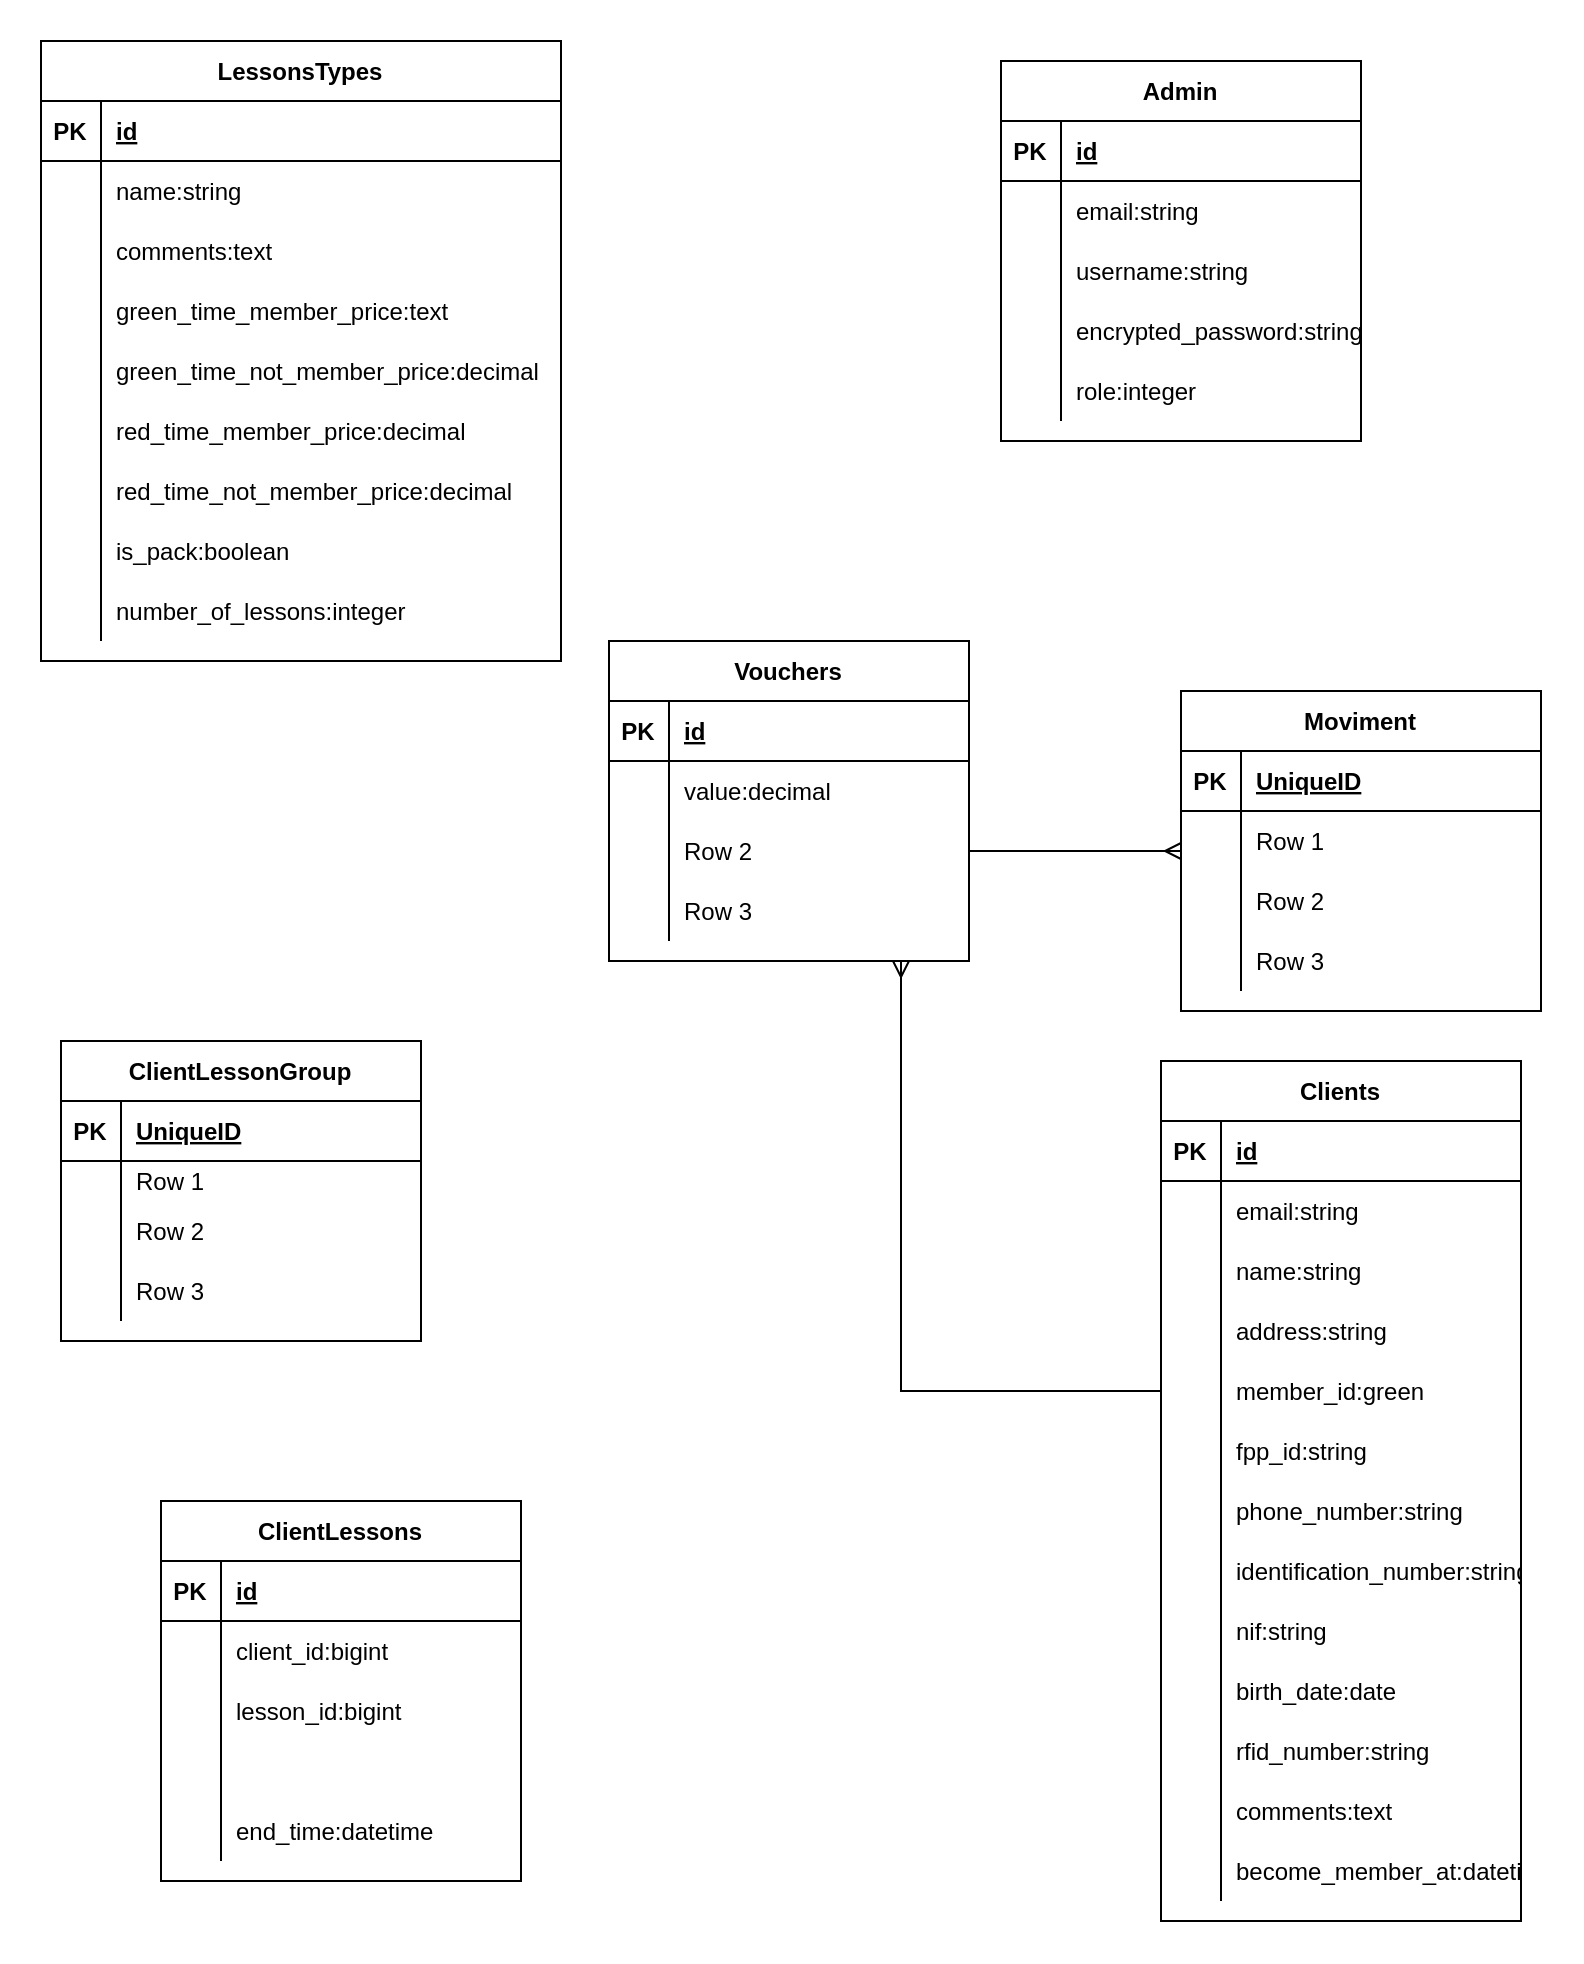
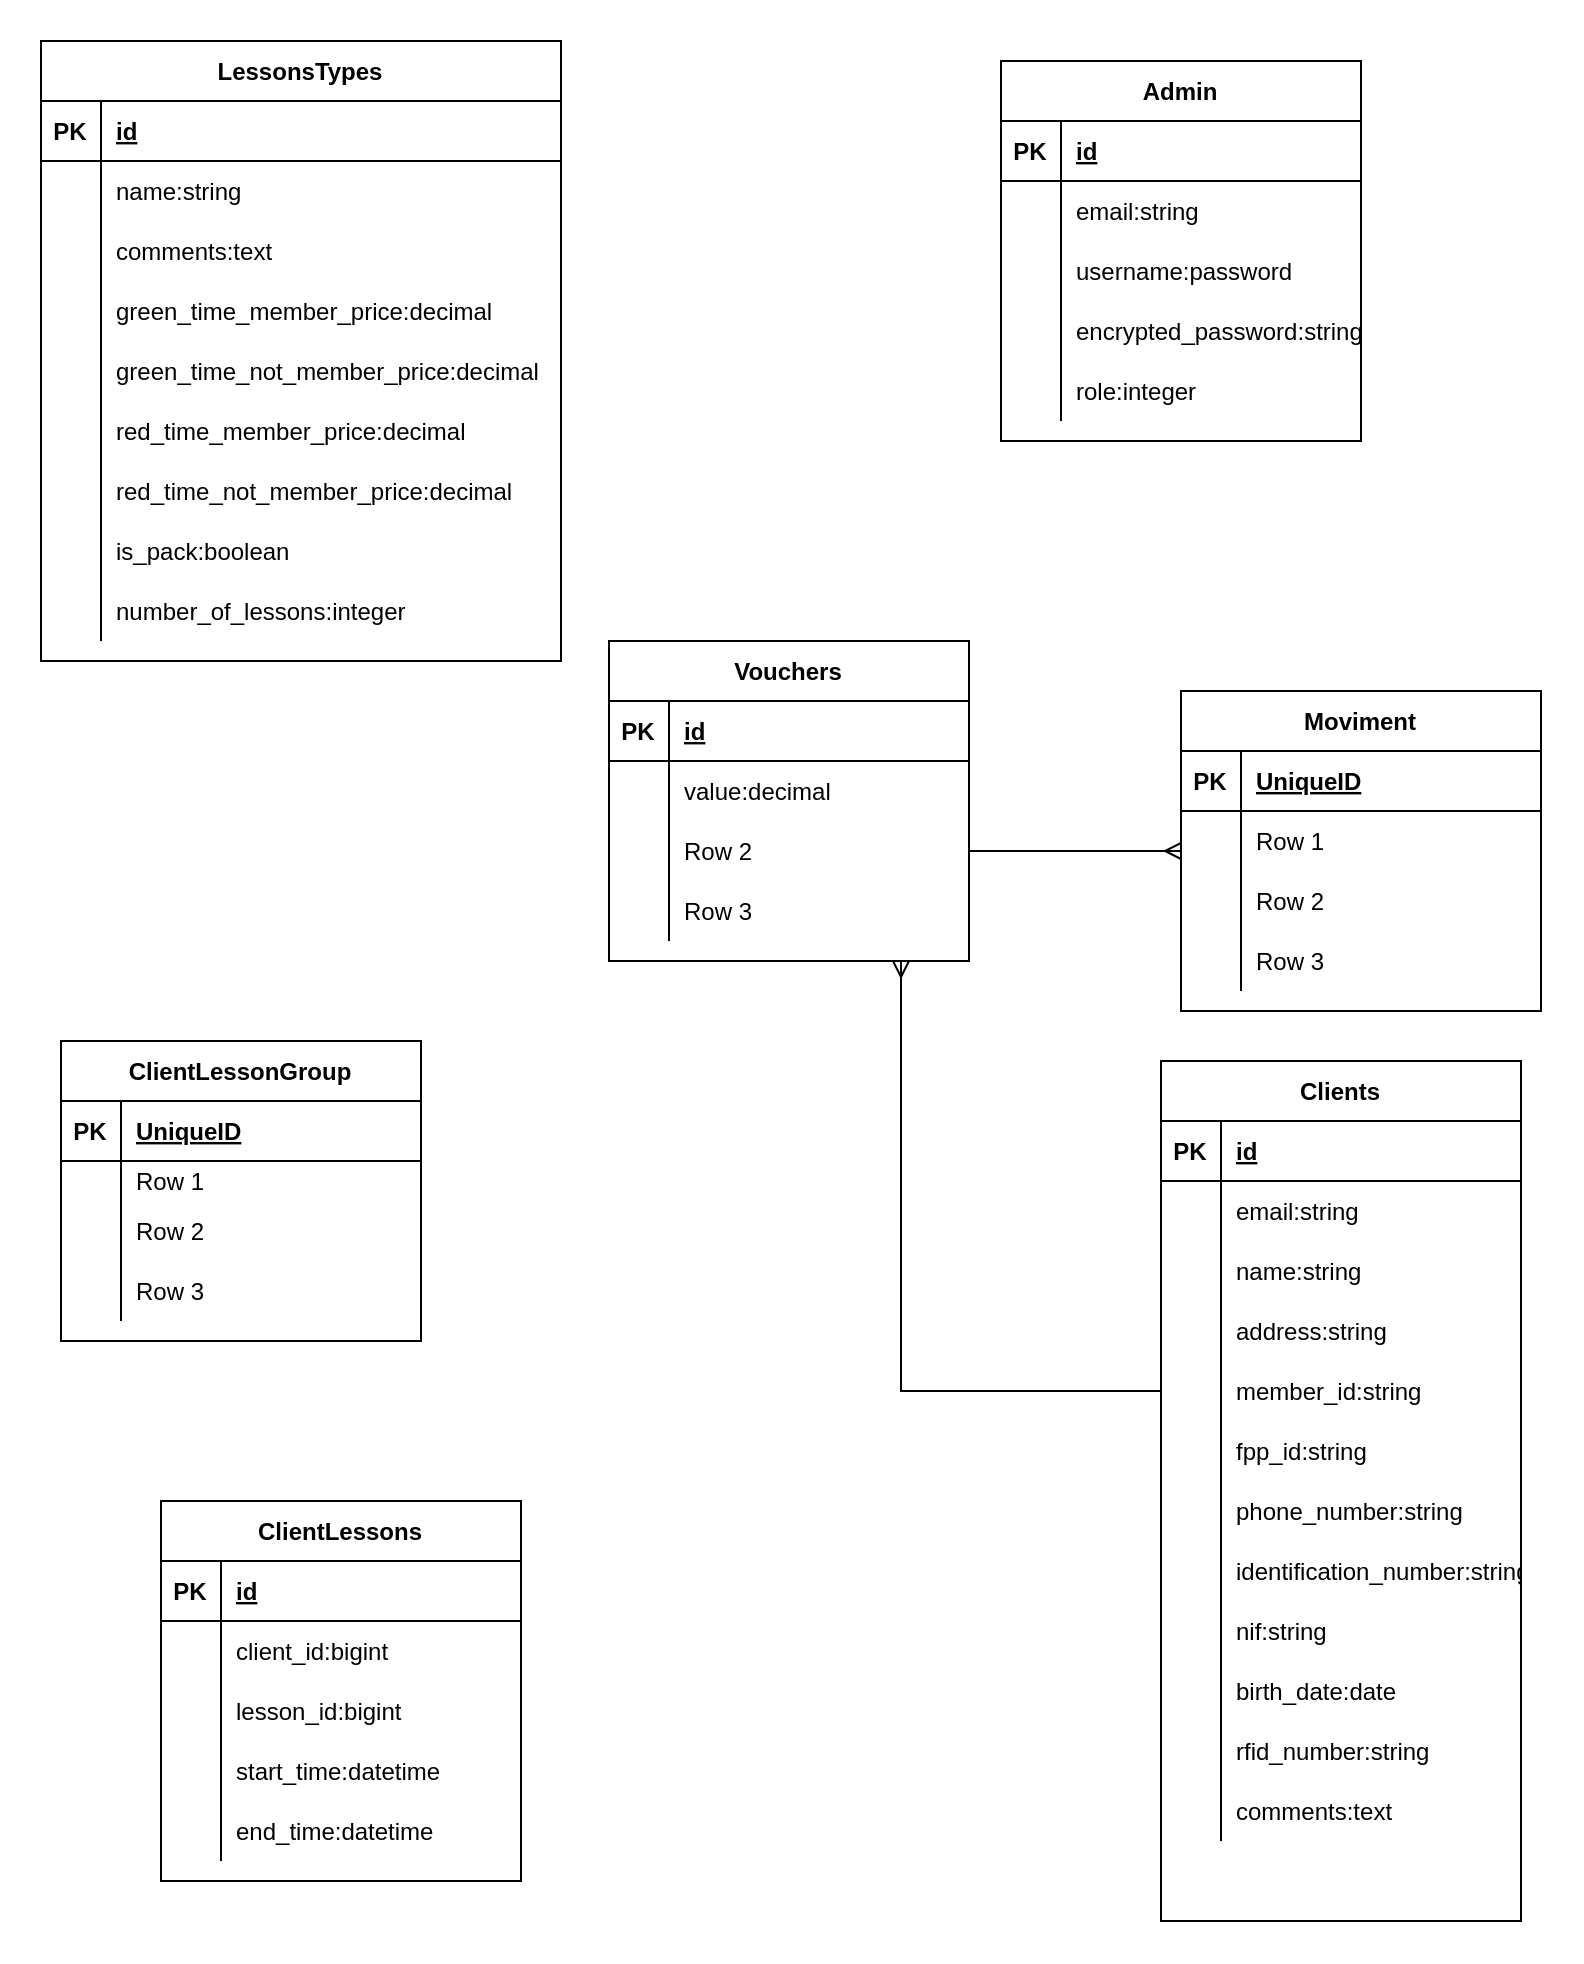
(1171, 272) -> (1187, 272)
(295, 312) -> (309, 312)
(1331, 1392) -> (1334, 1392)
none -> (371, 1771)
(1371, 1871) -> none
